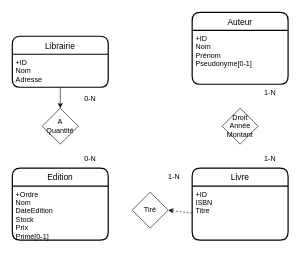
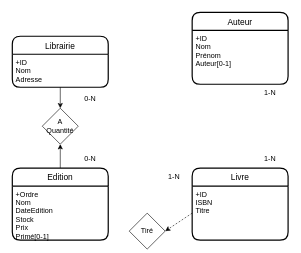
(202, 38) -> (202, 38)
(240, 126) -> none
none -> (60, 149)
(150, 210) -> (147, 231)
